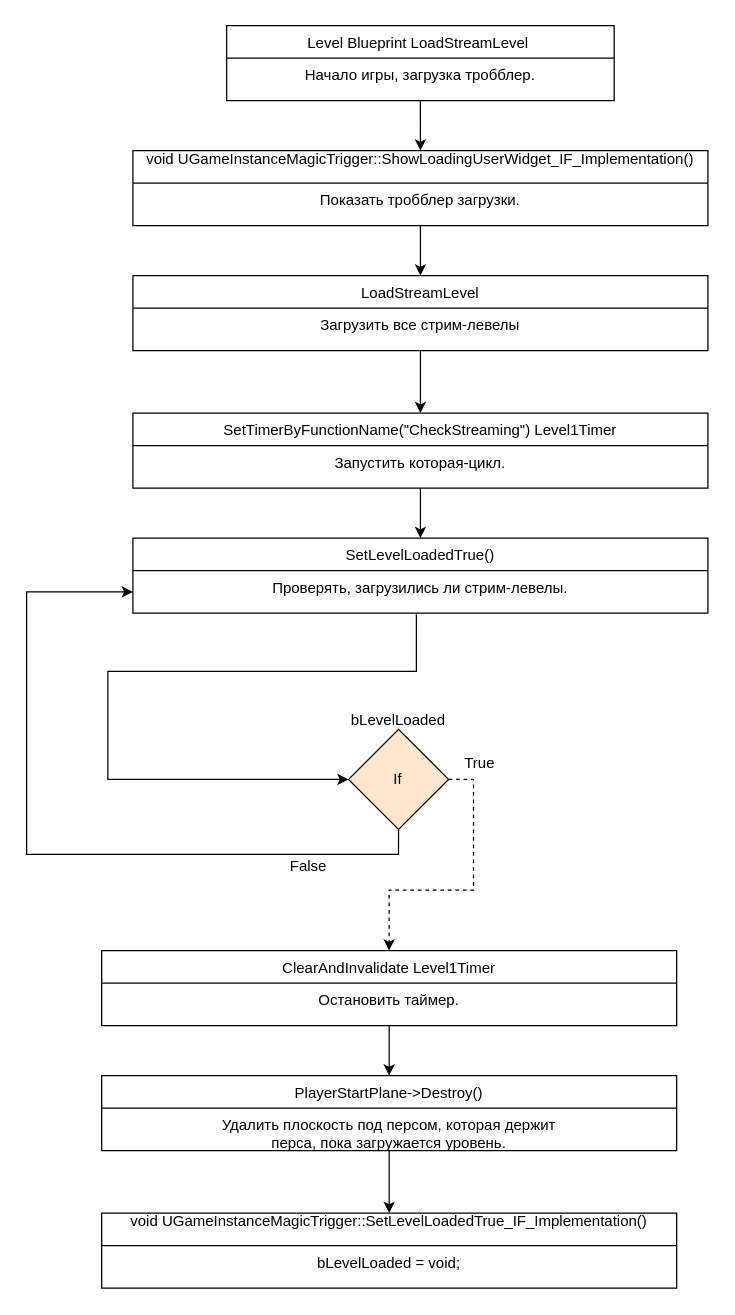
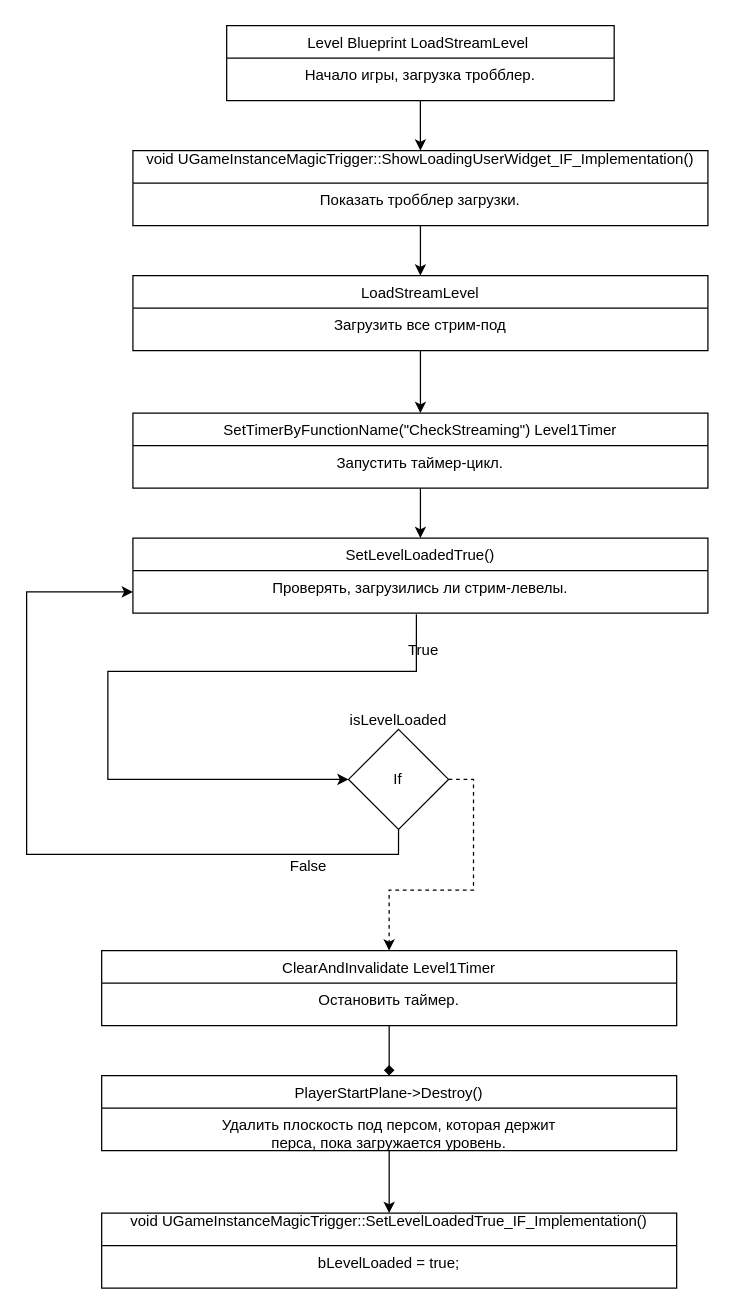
(420, 325) -> (420, 325)
(420, 463) -> (420, 463)
(398, 720) -> (398, 720)
(480, 763) -> (424, 651)
(399, 779) -> (399, 779)
(389, 1066) -> (389, 1065)
(389, 1263) -> (389, 1263)
